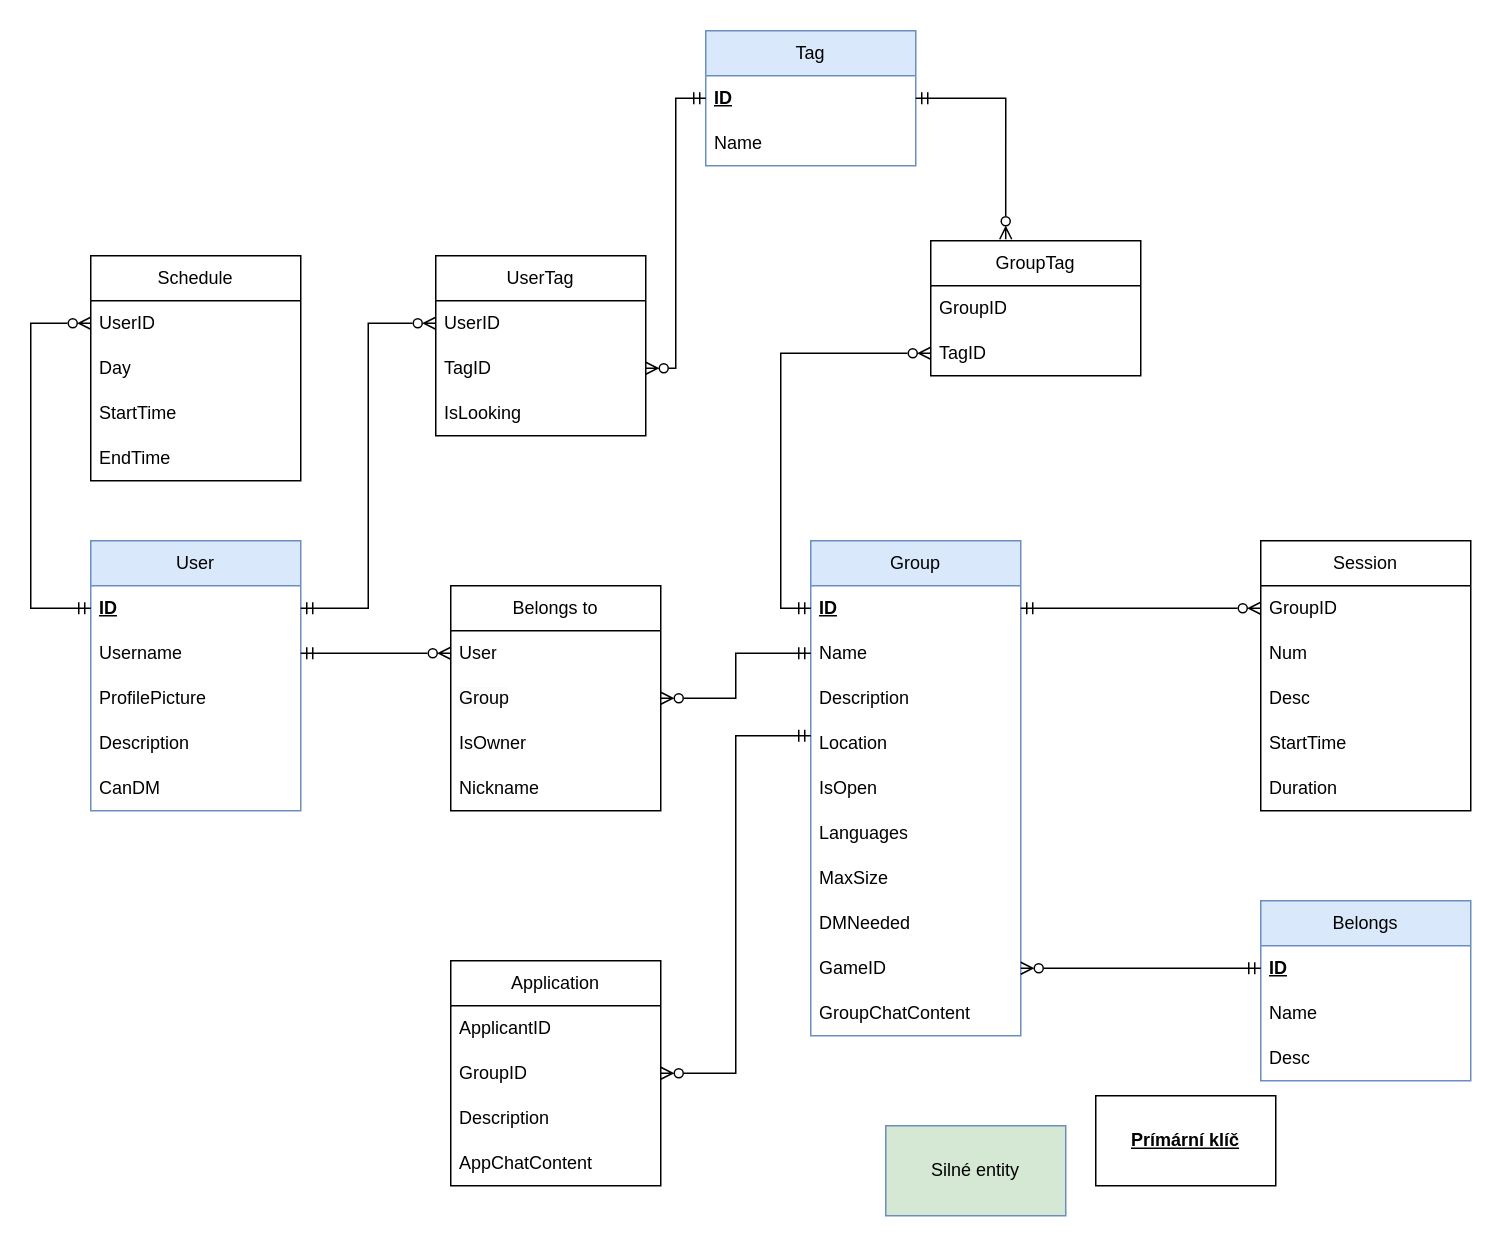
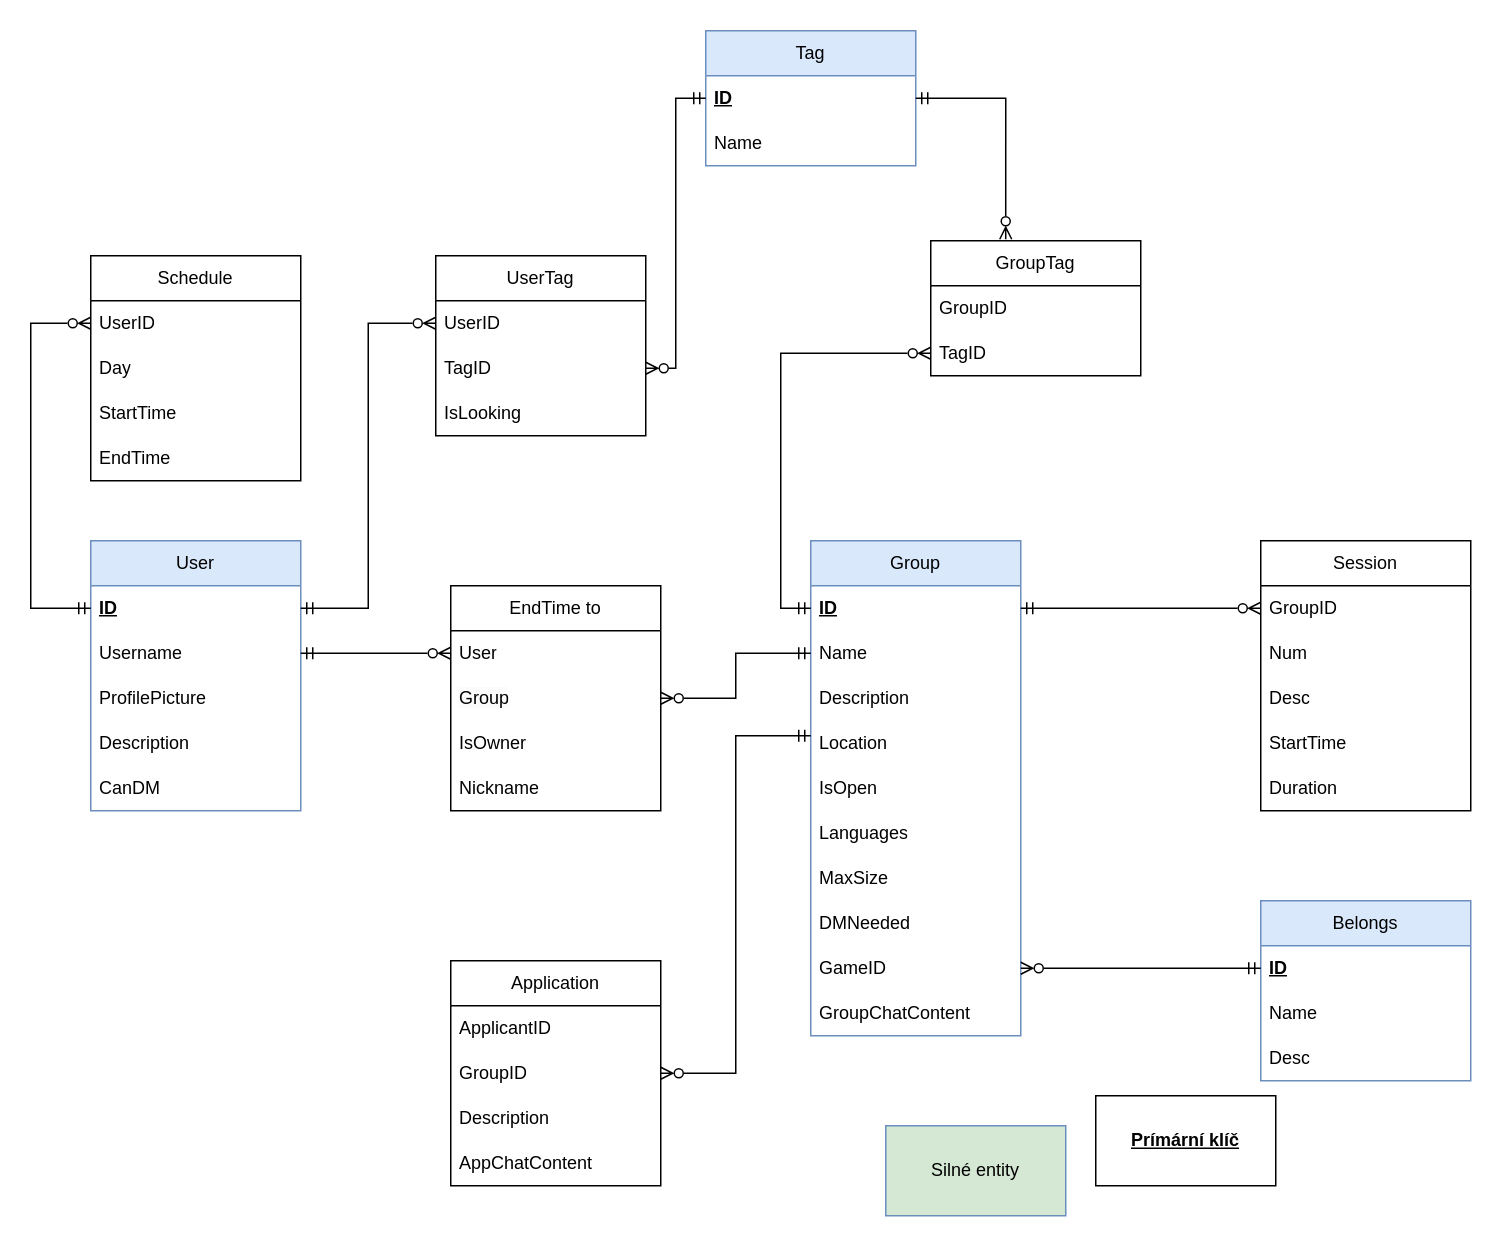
(556, 608) -> (556, 608)
